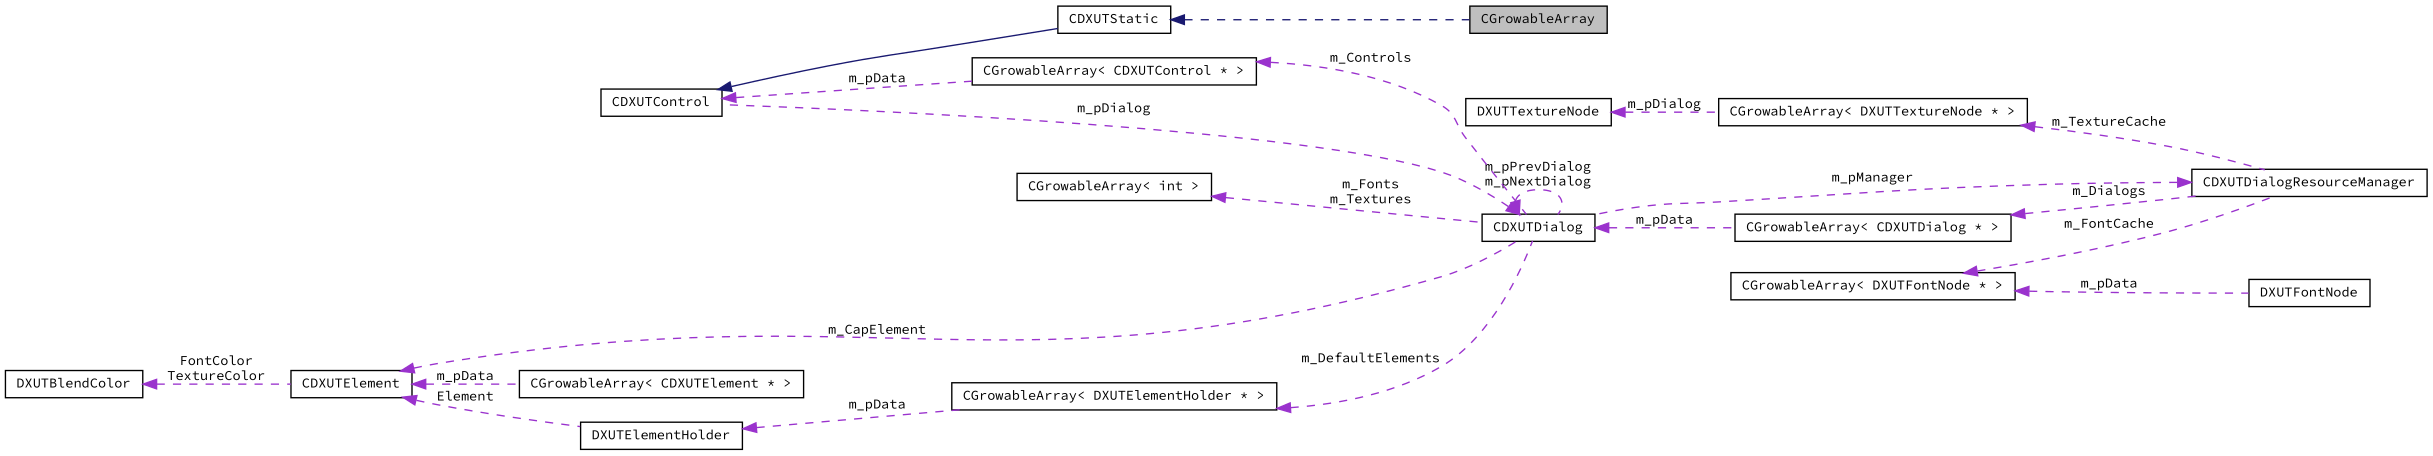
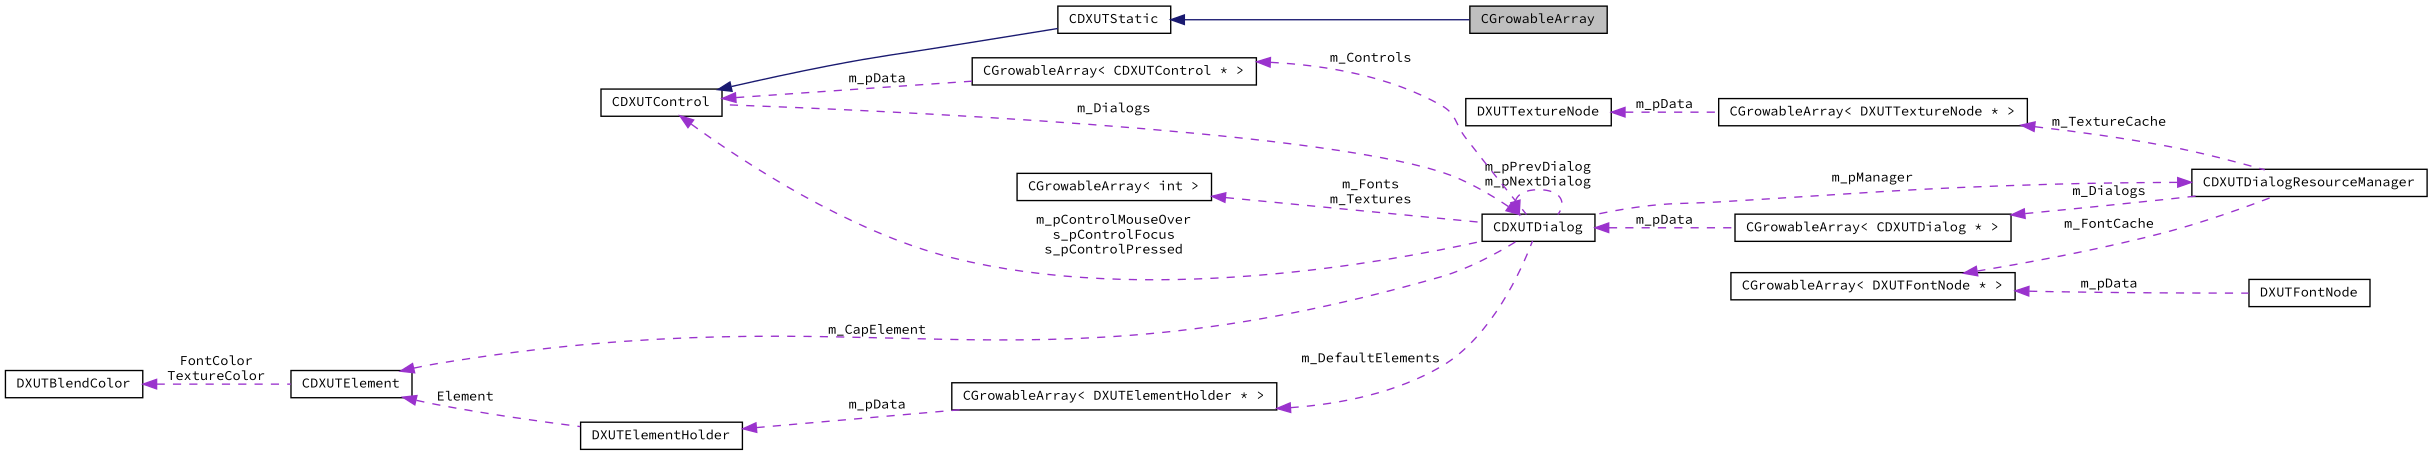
(1327, 20) -> (1327, 20)
(1665, 105) -> (1665, 105)
(1114, 109) -> (1114, 109)
none -> (1072, 276)
(662, 384) -> none
